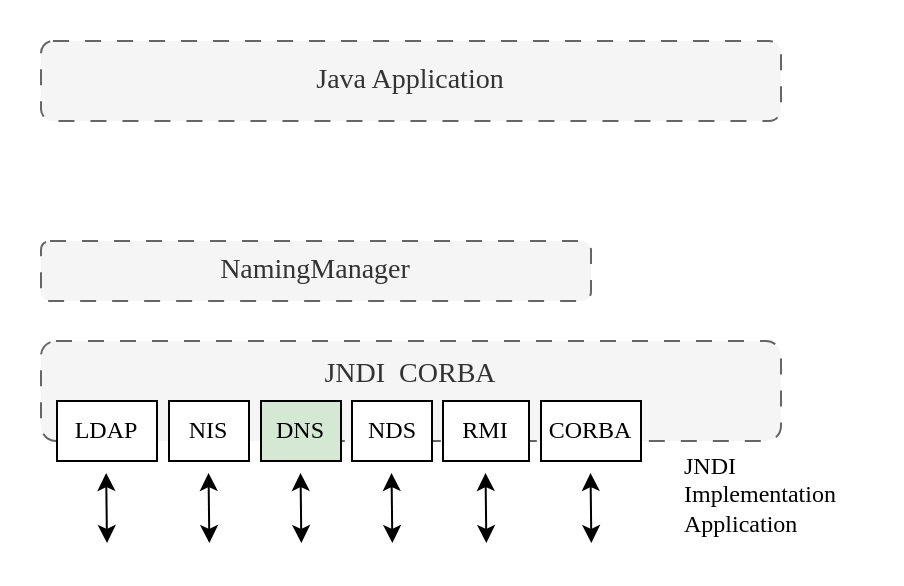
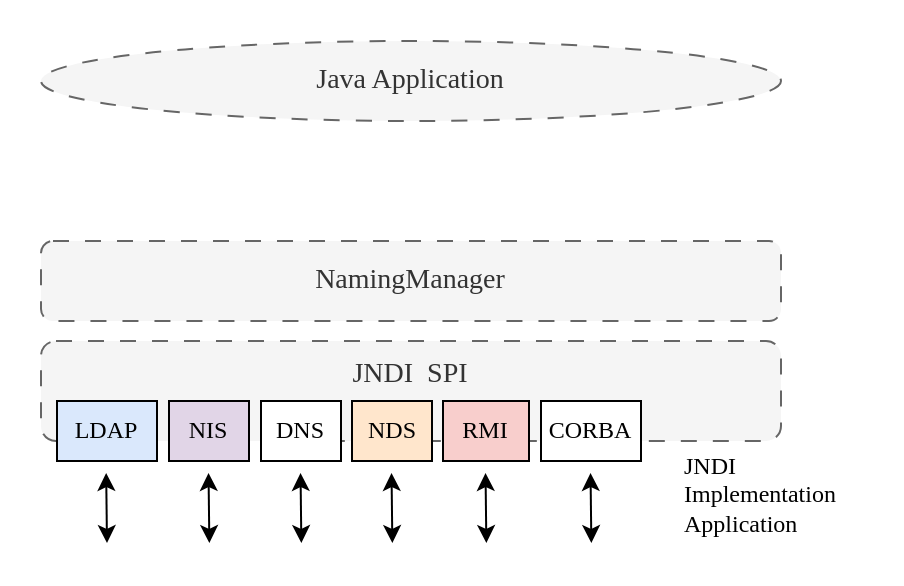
(411, 81) -> (411, 81)
(316, 271) -> (411, 281)
(411, 391) -> (411, 391)
(107, 431) -> (107, 431)
(209, 431) -> (209, 431)
(301, 431) -> (301, 431)
(392, 431) -> (392, 431)
(486, 431) -> (486, 431)
